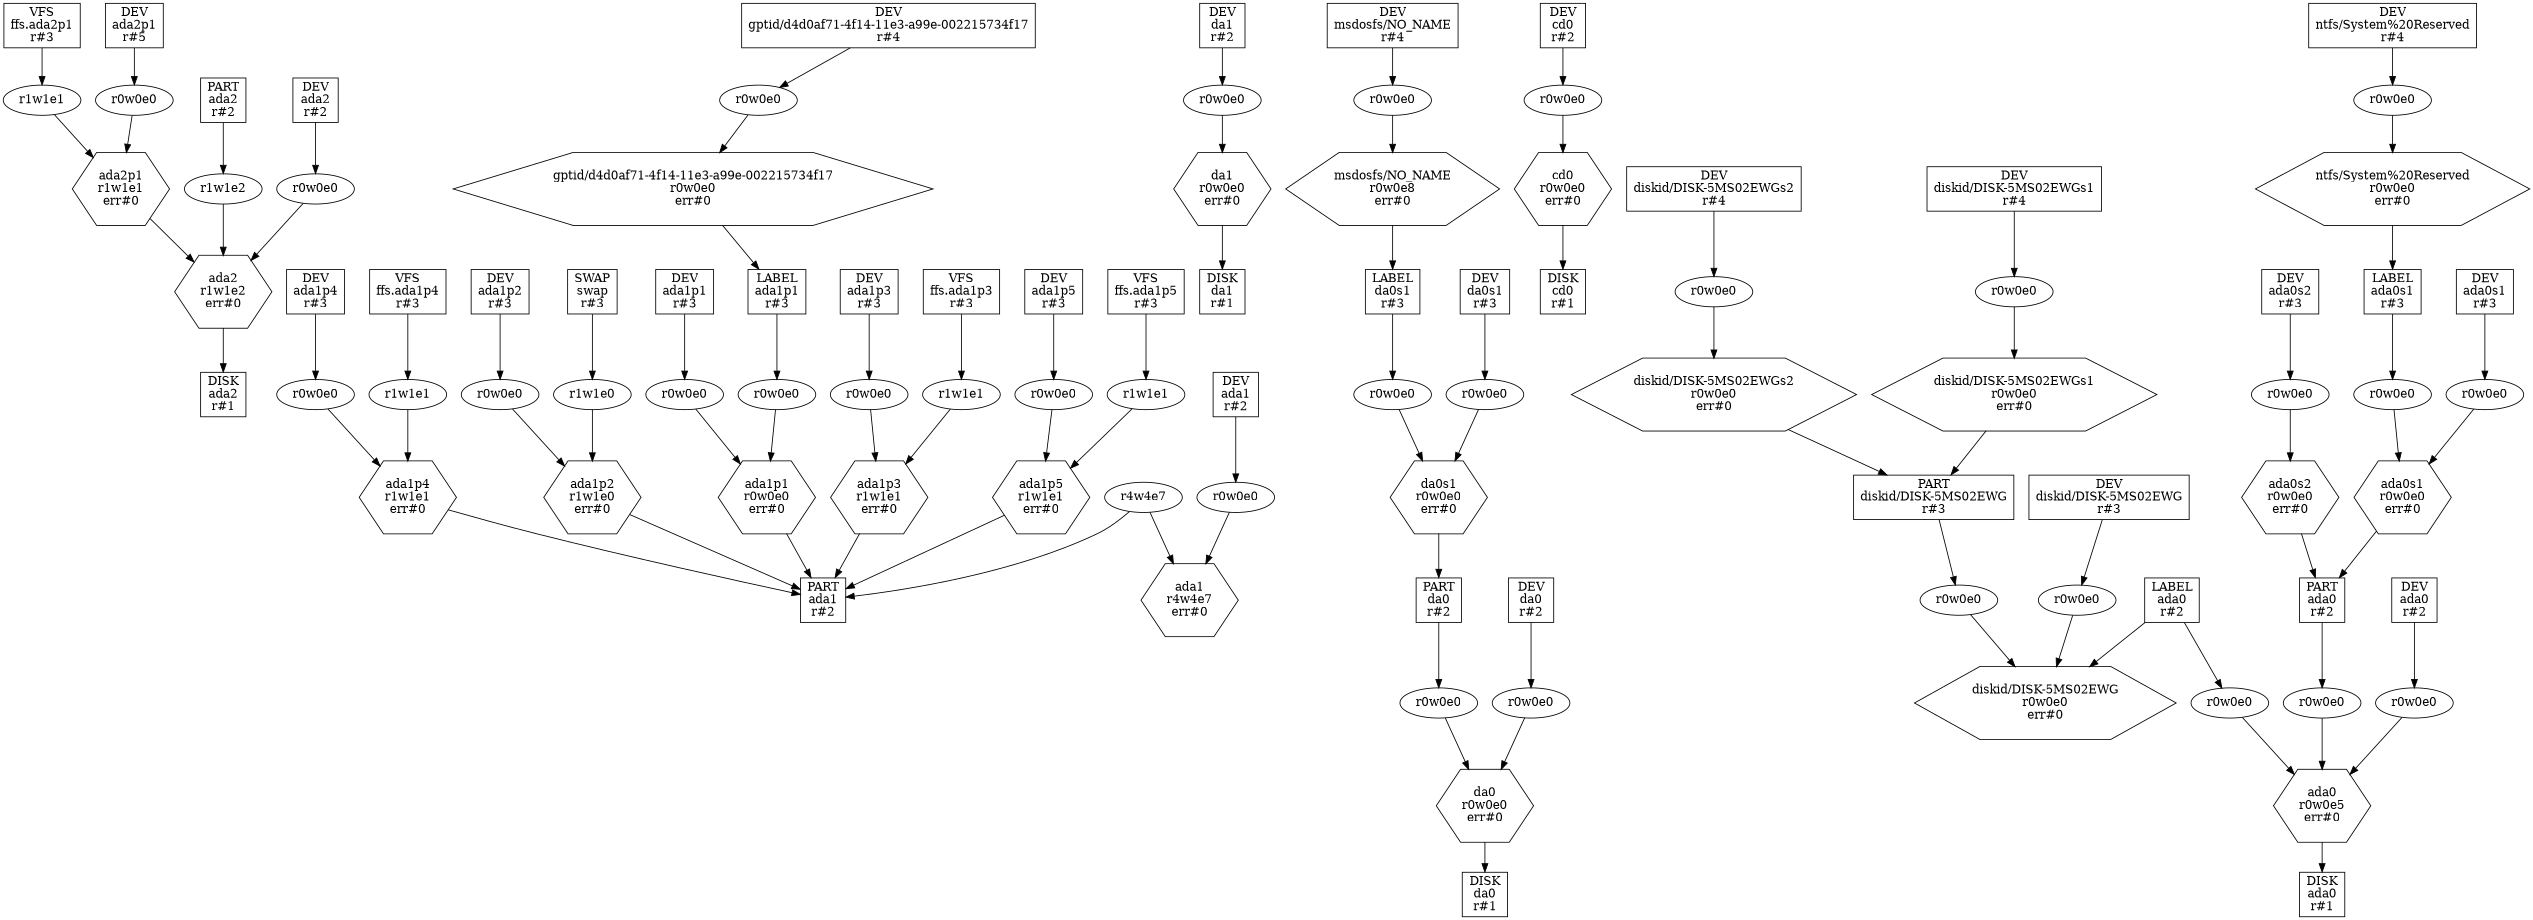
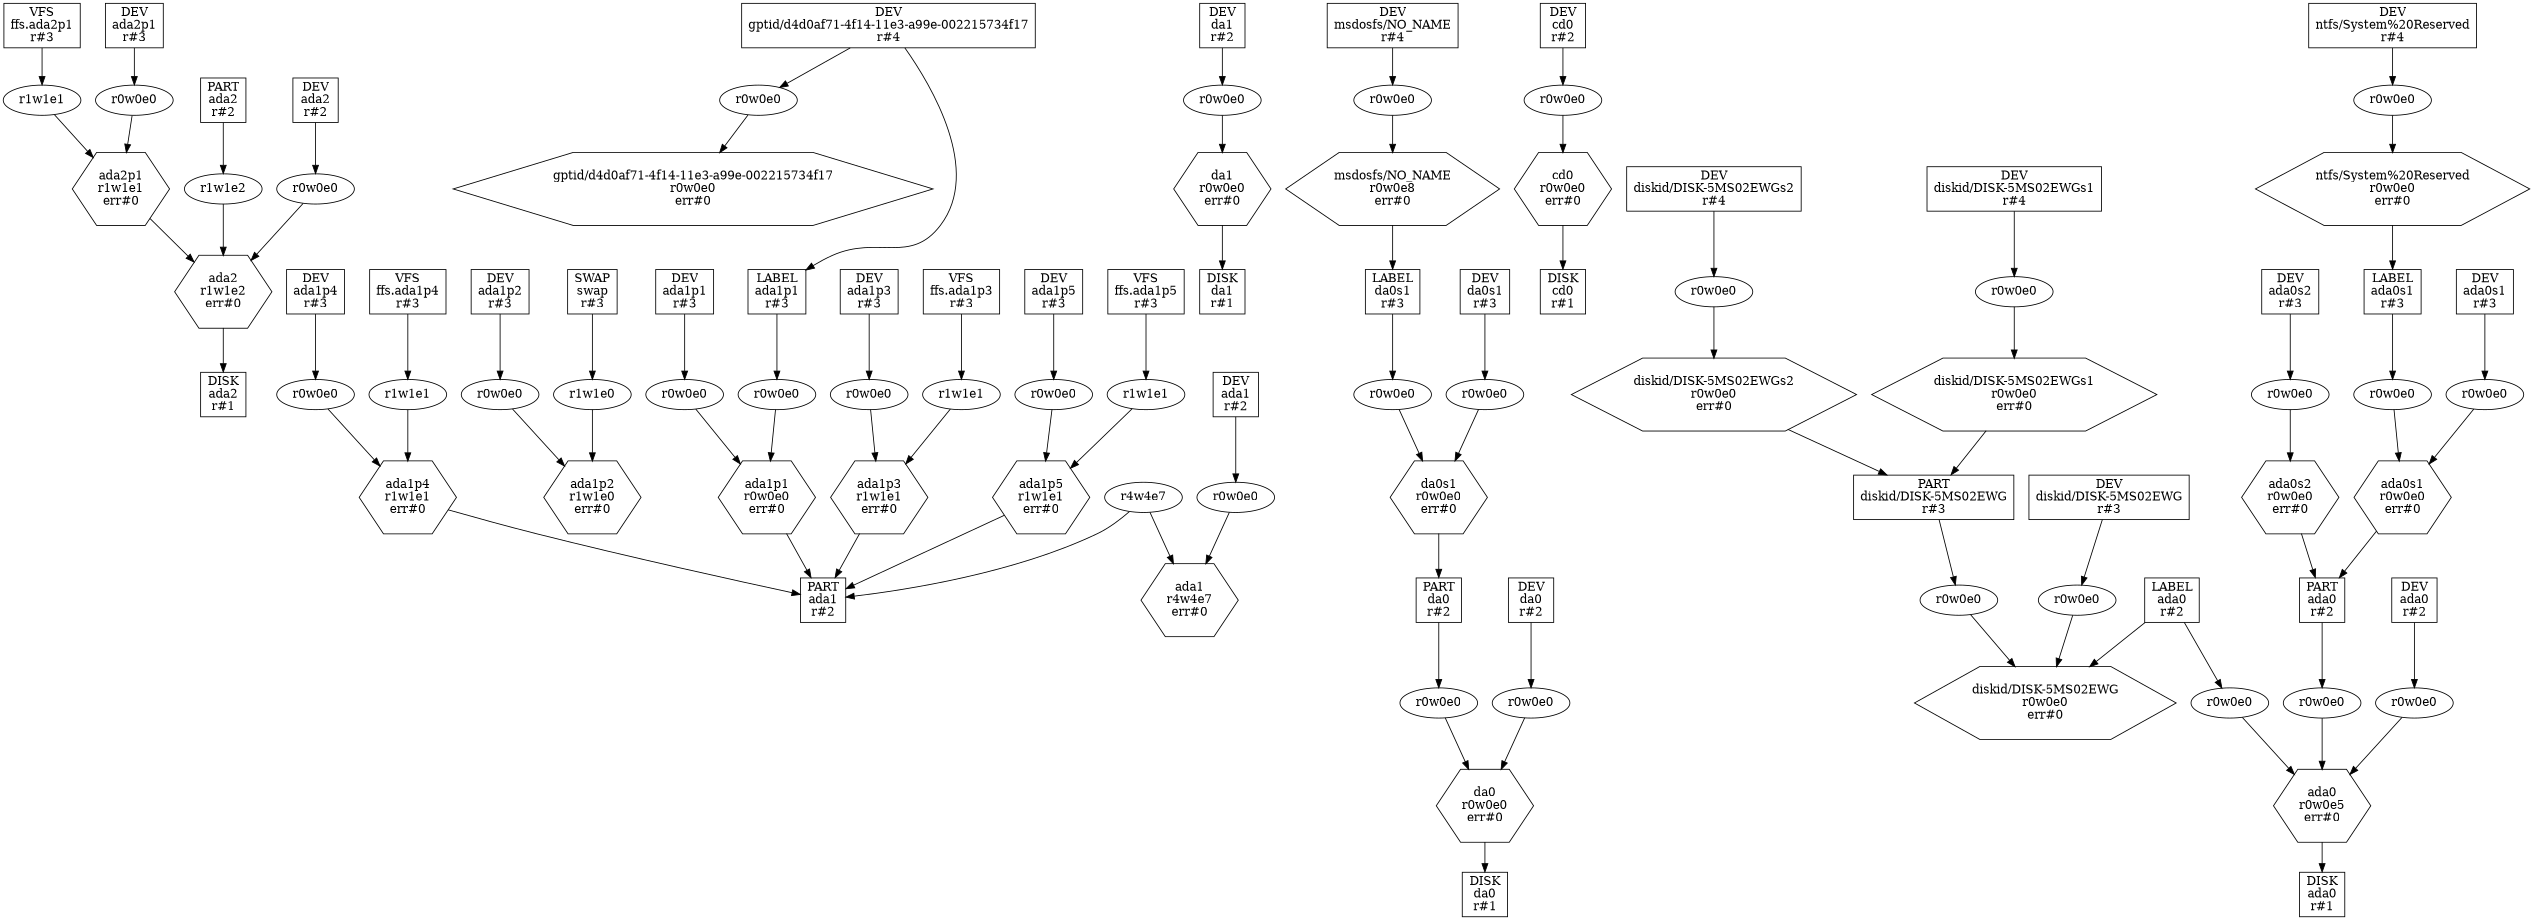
(134, 26) -> (134, 26)
(738, 244) -> (952, 201)
(711, 550) -> none
